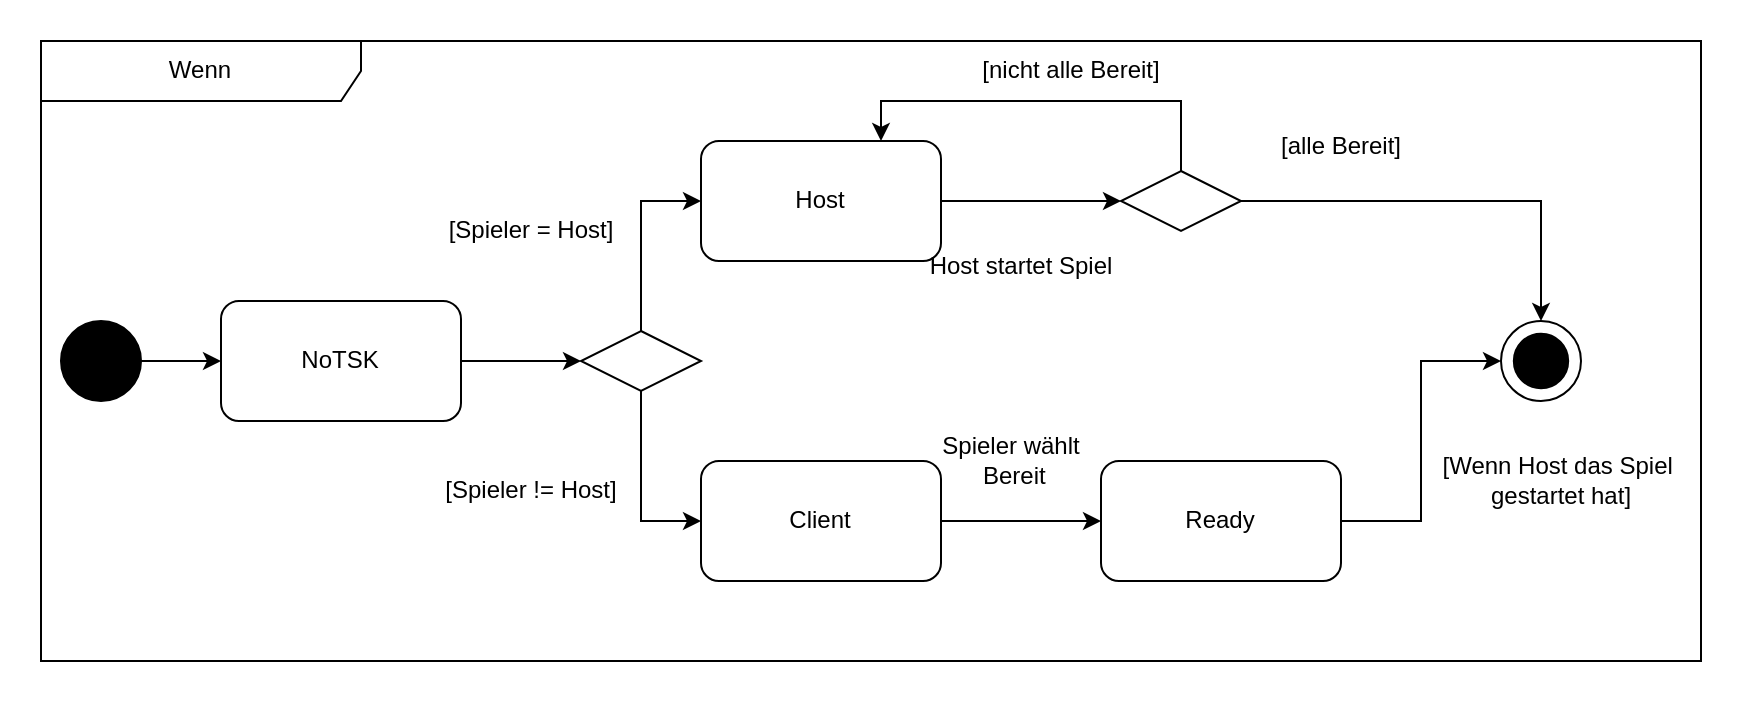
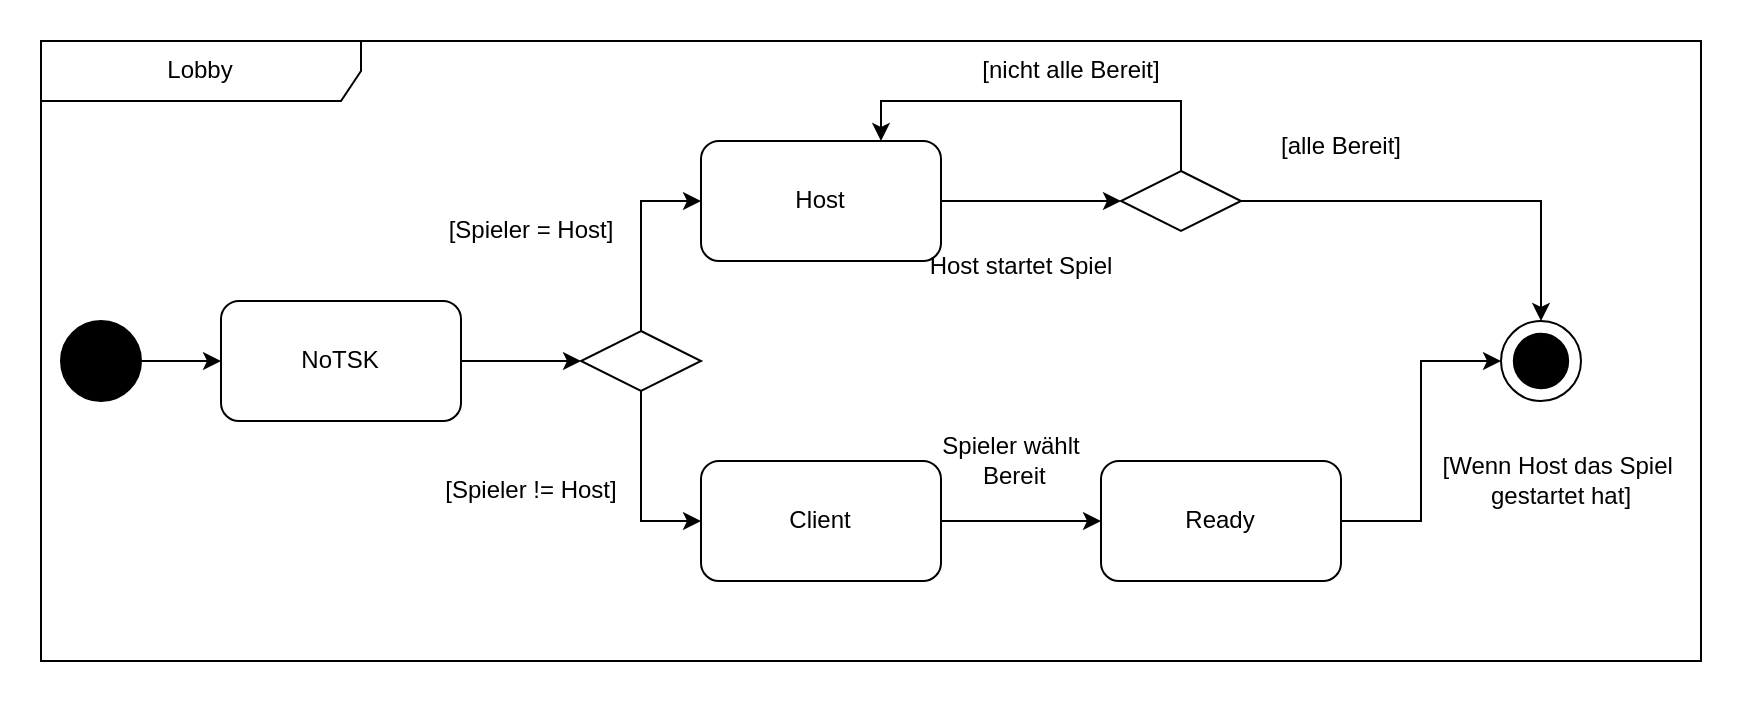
(201, 71) -> (201, 71)
